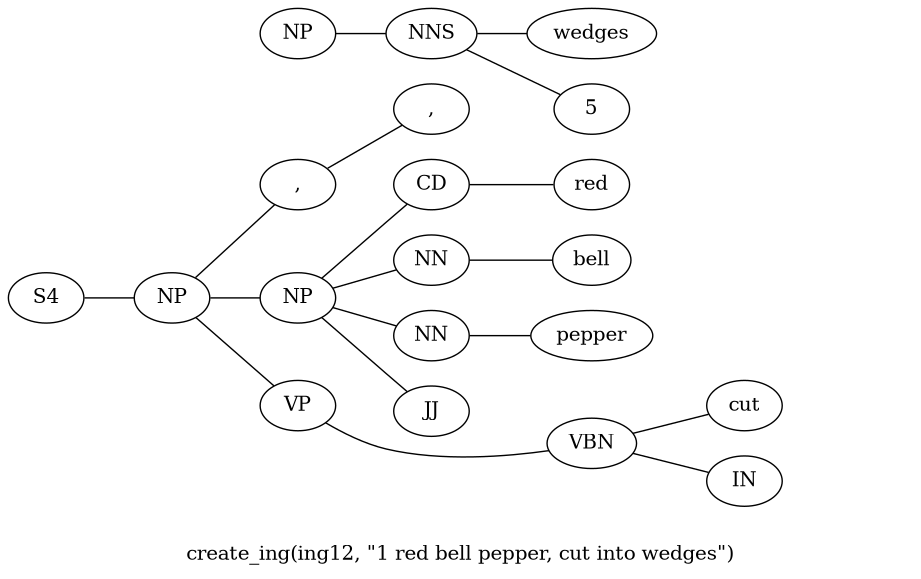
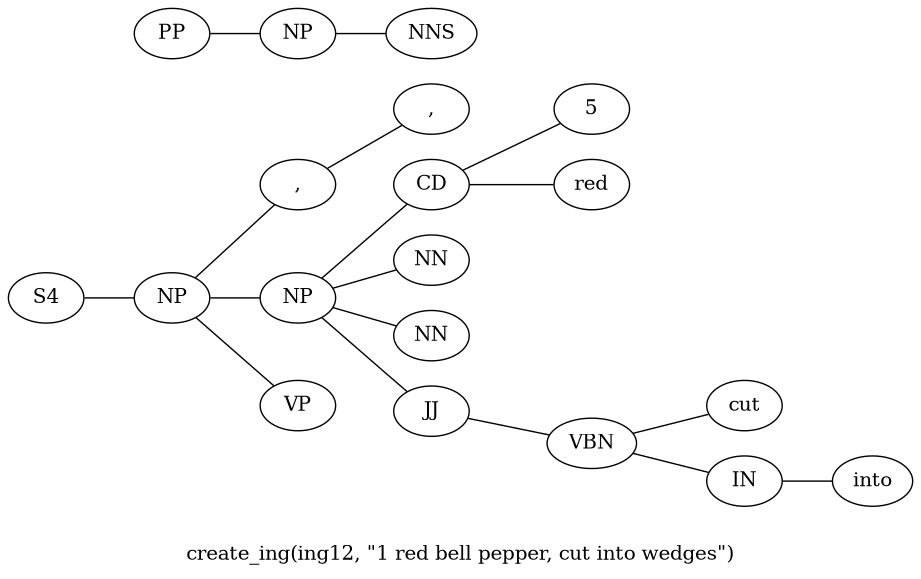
none -> (172, 34)
(592, 34) -> none
(514, 72) -> (512, 147)
(592, 260) -> none
(592, 336) -> none
(435, 456) -> (509, 427)
none -> (873, 481)
